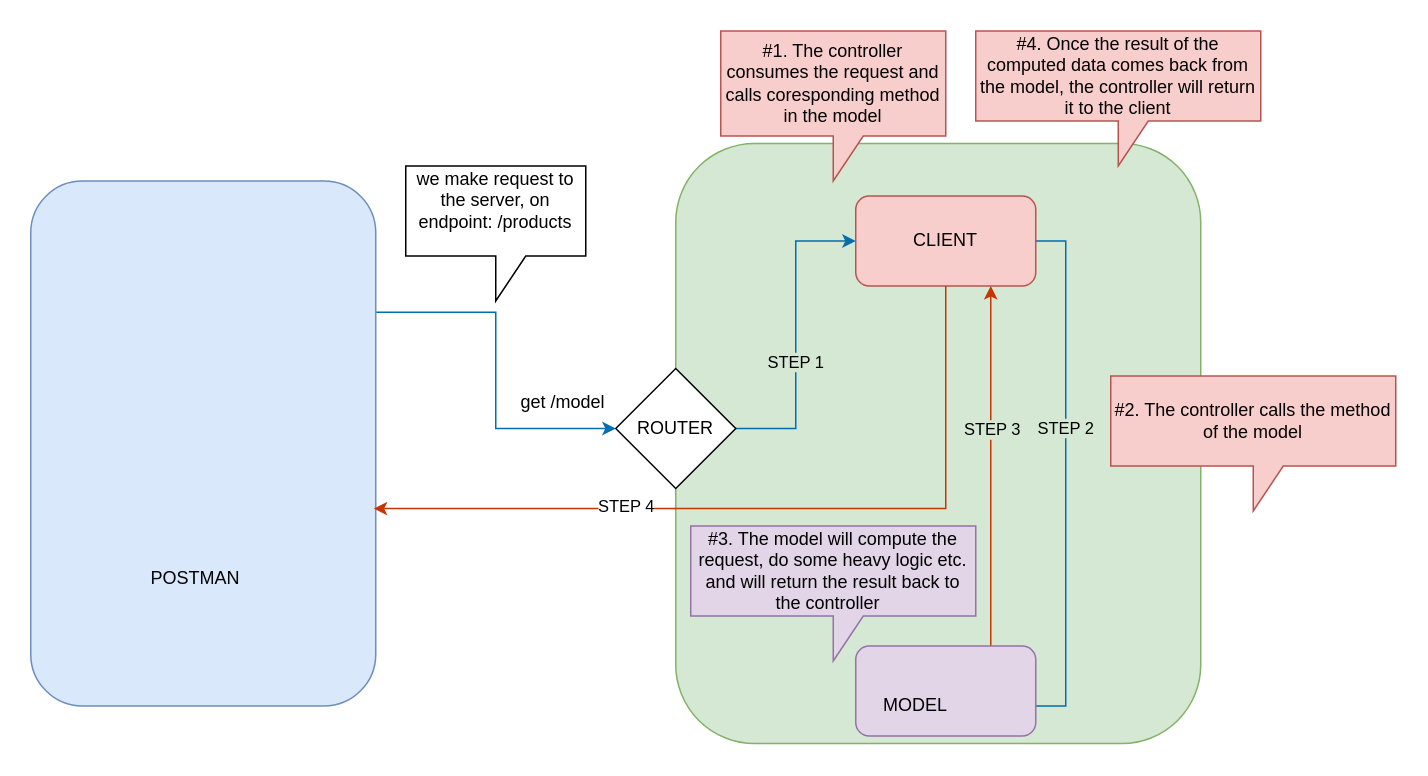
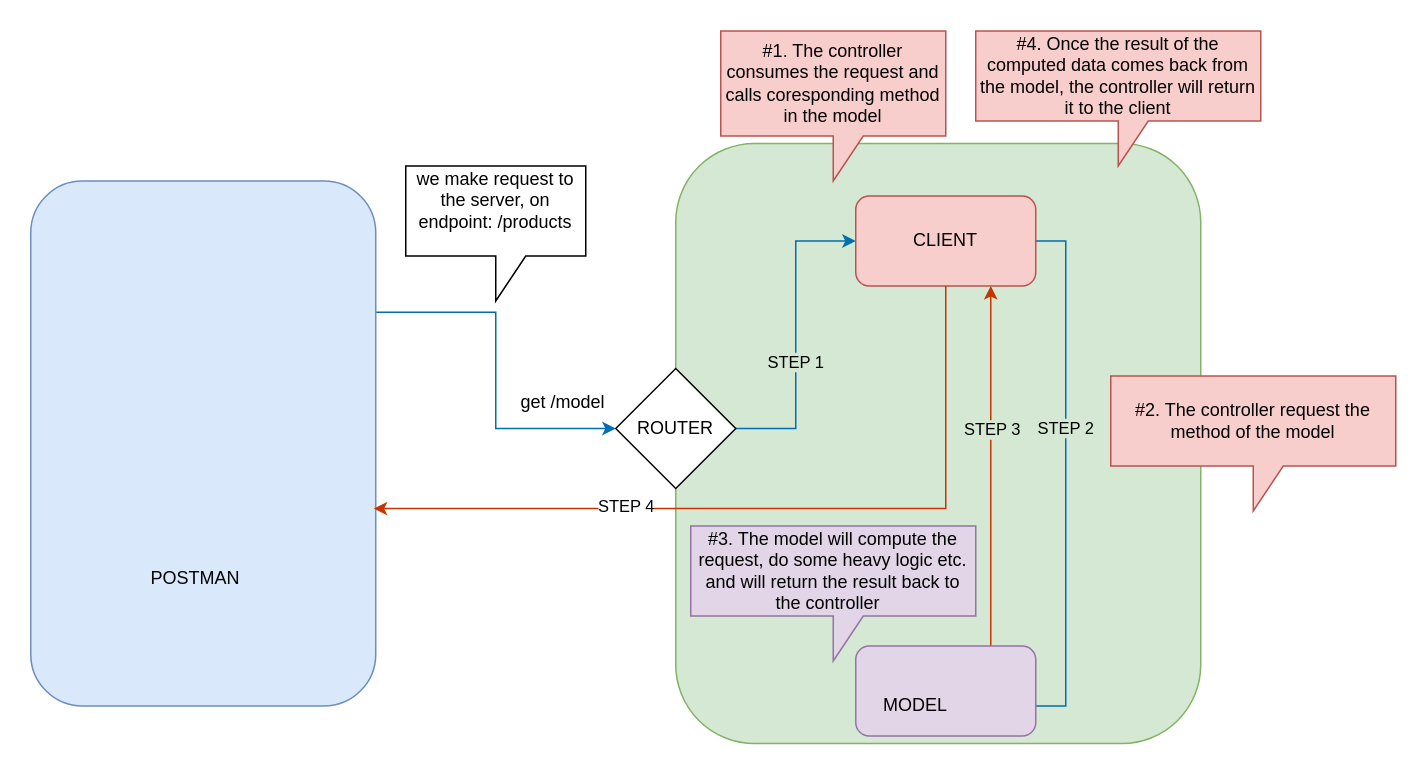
(1253, 421) -> (1253, 421)
